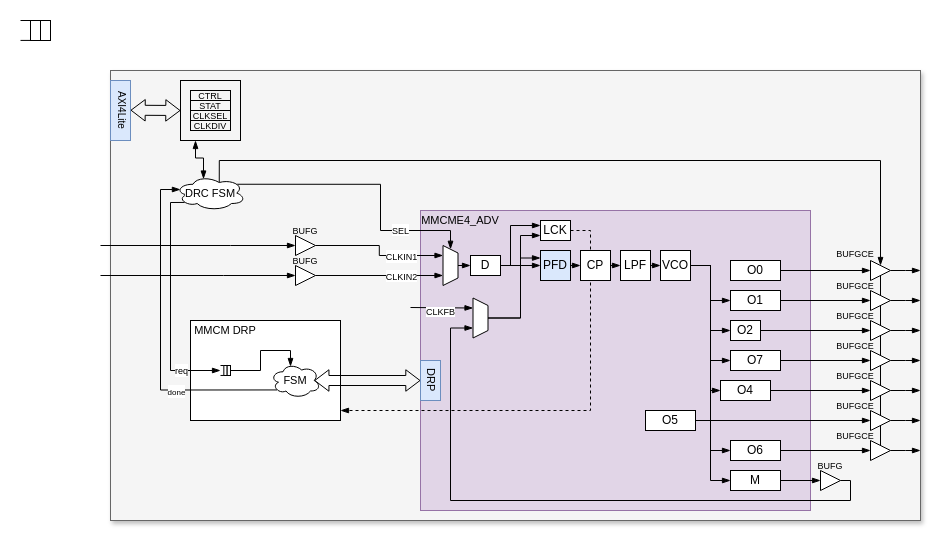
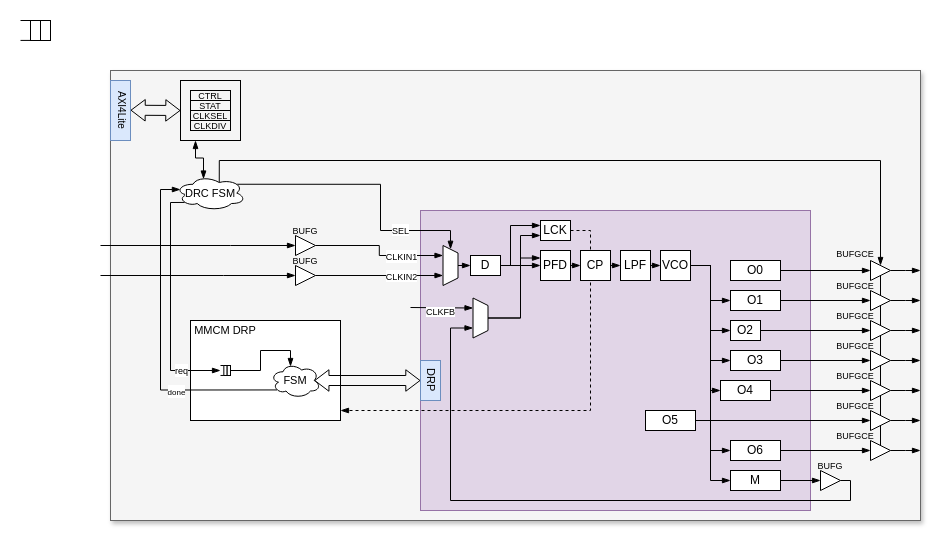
(461, 221) -> none
(556, 266) -> (556, 266)
(756, 361) -> (756, 361)
